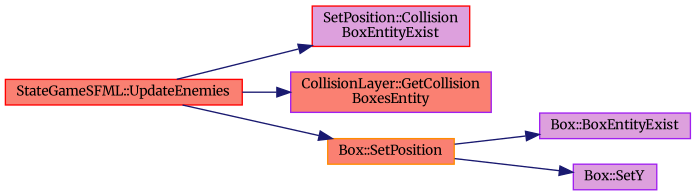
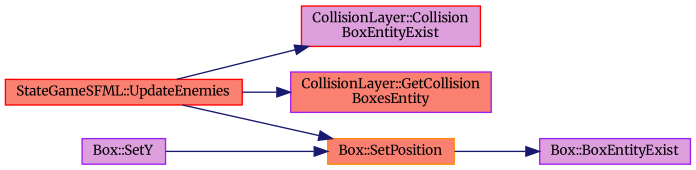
(391, 26) -> (391, 26)
(507, 165) -> (240, 151)
